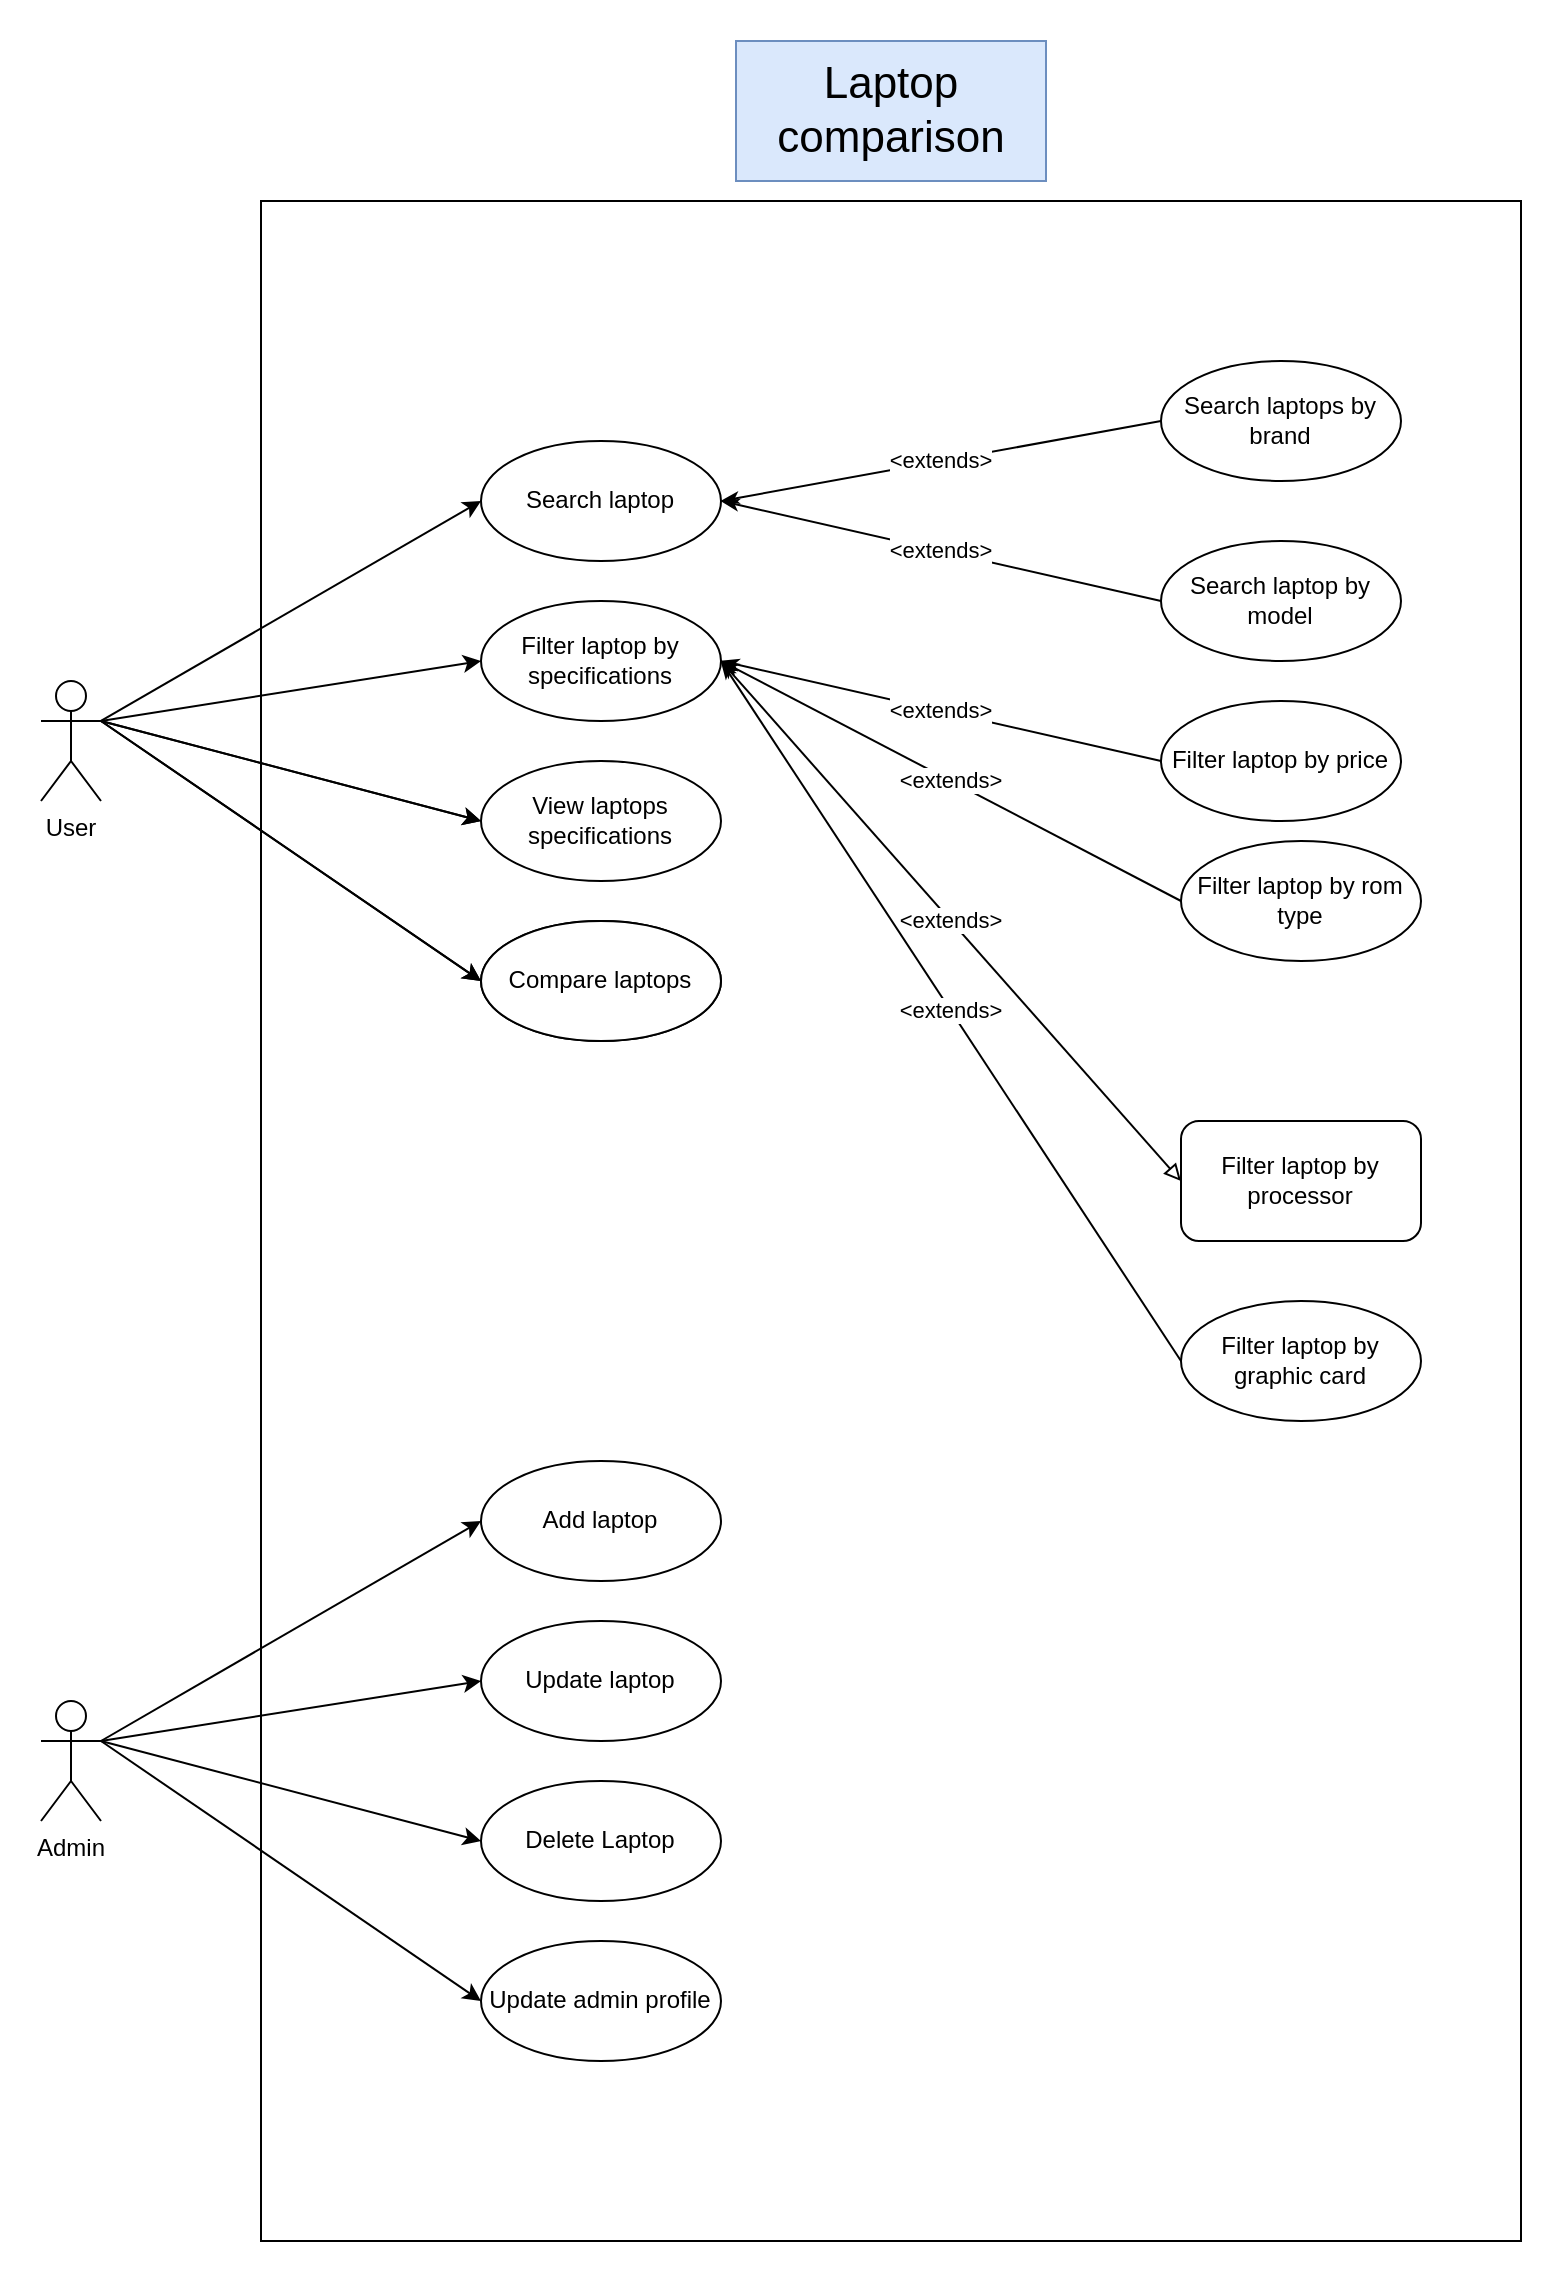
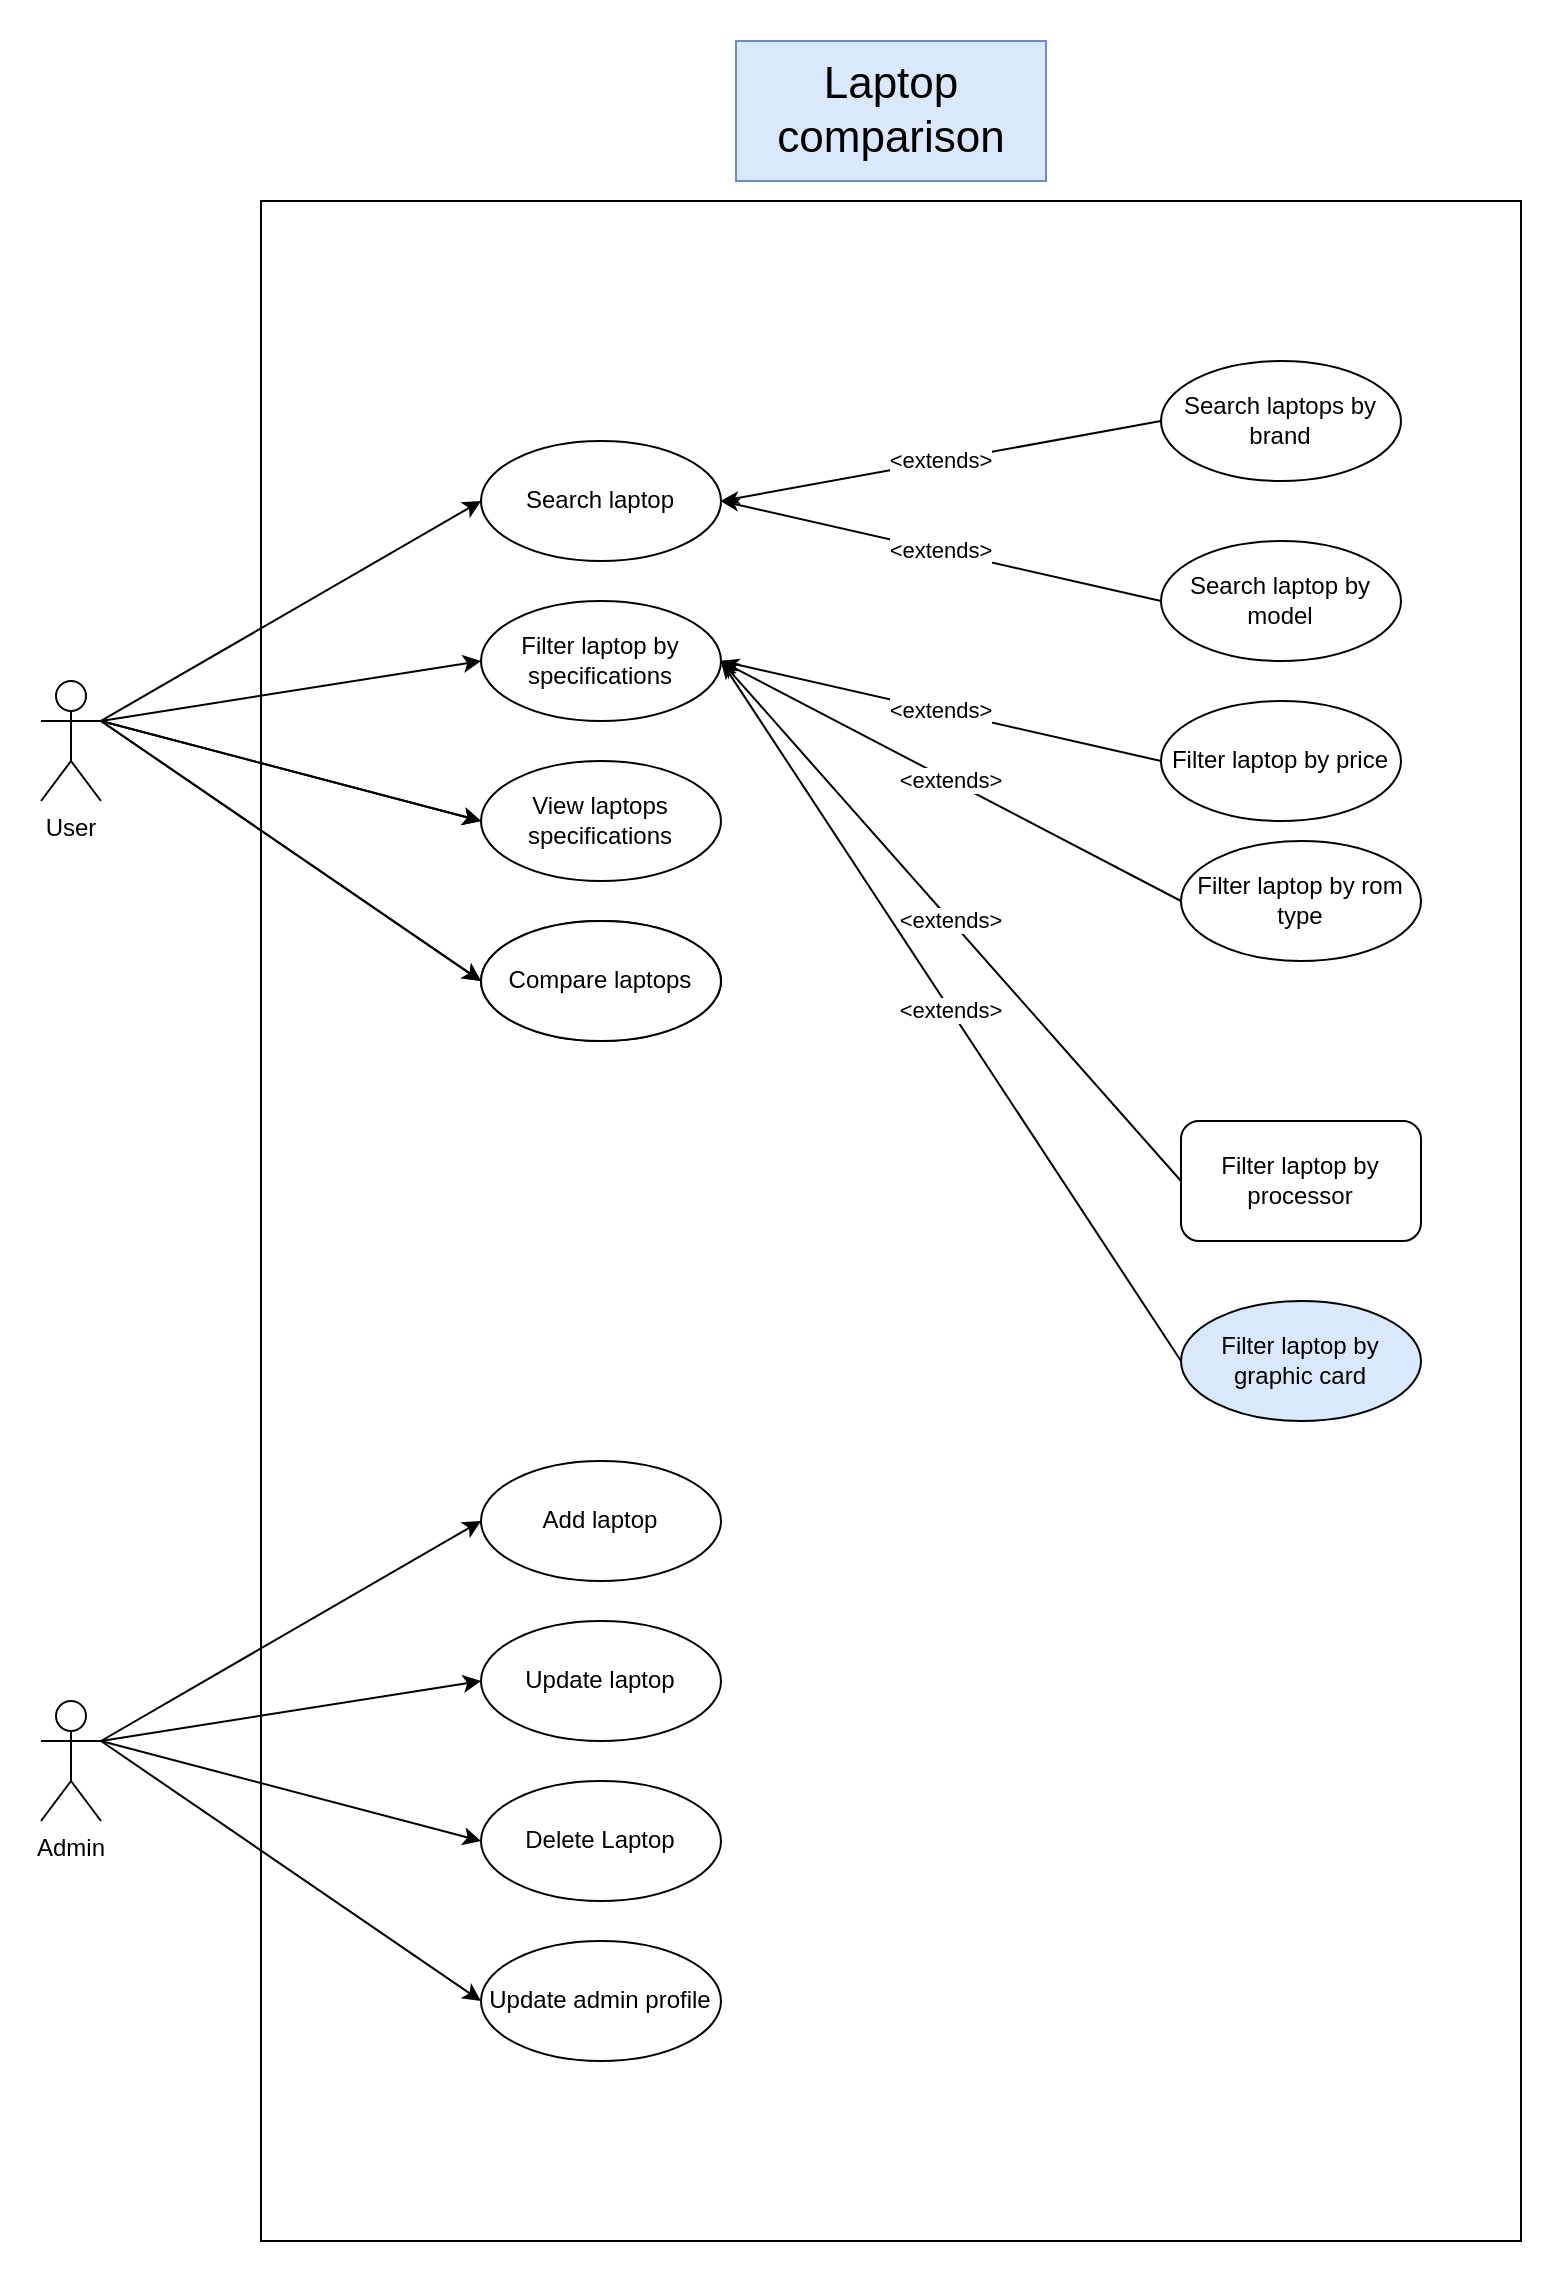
(1169, 1167) -> (1174, 1173)
(1301, 1361) -> (1301, 1361)
